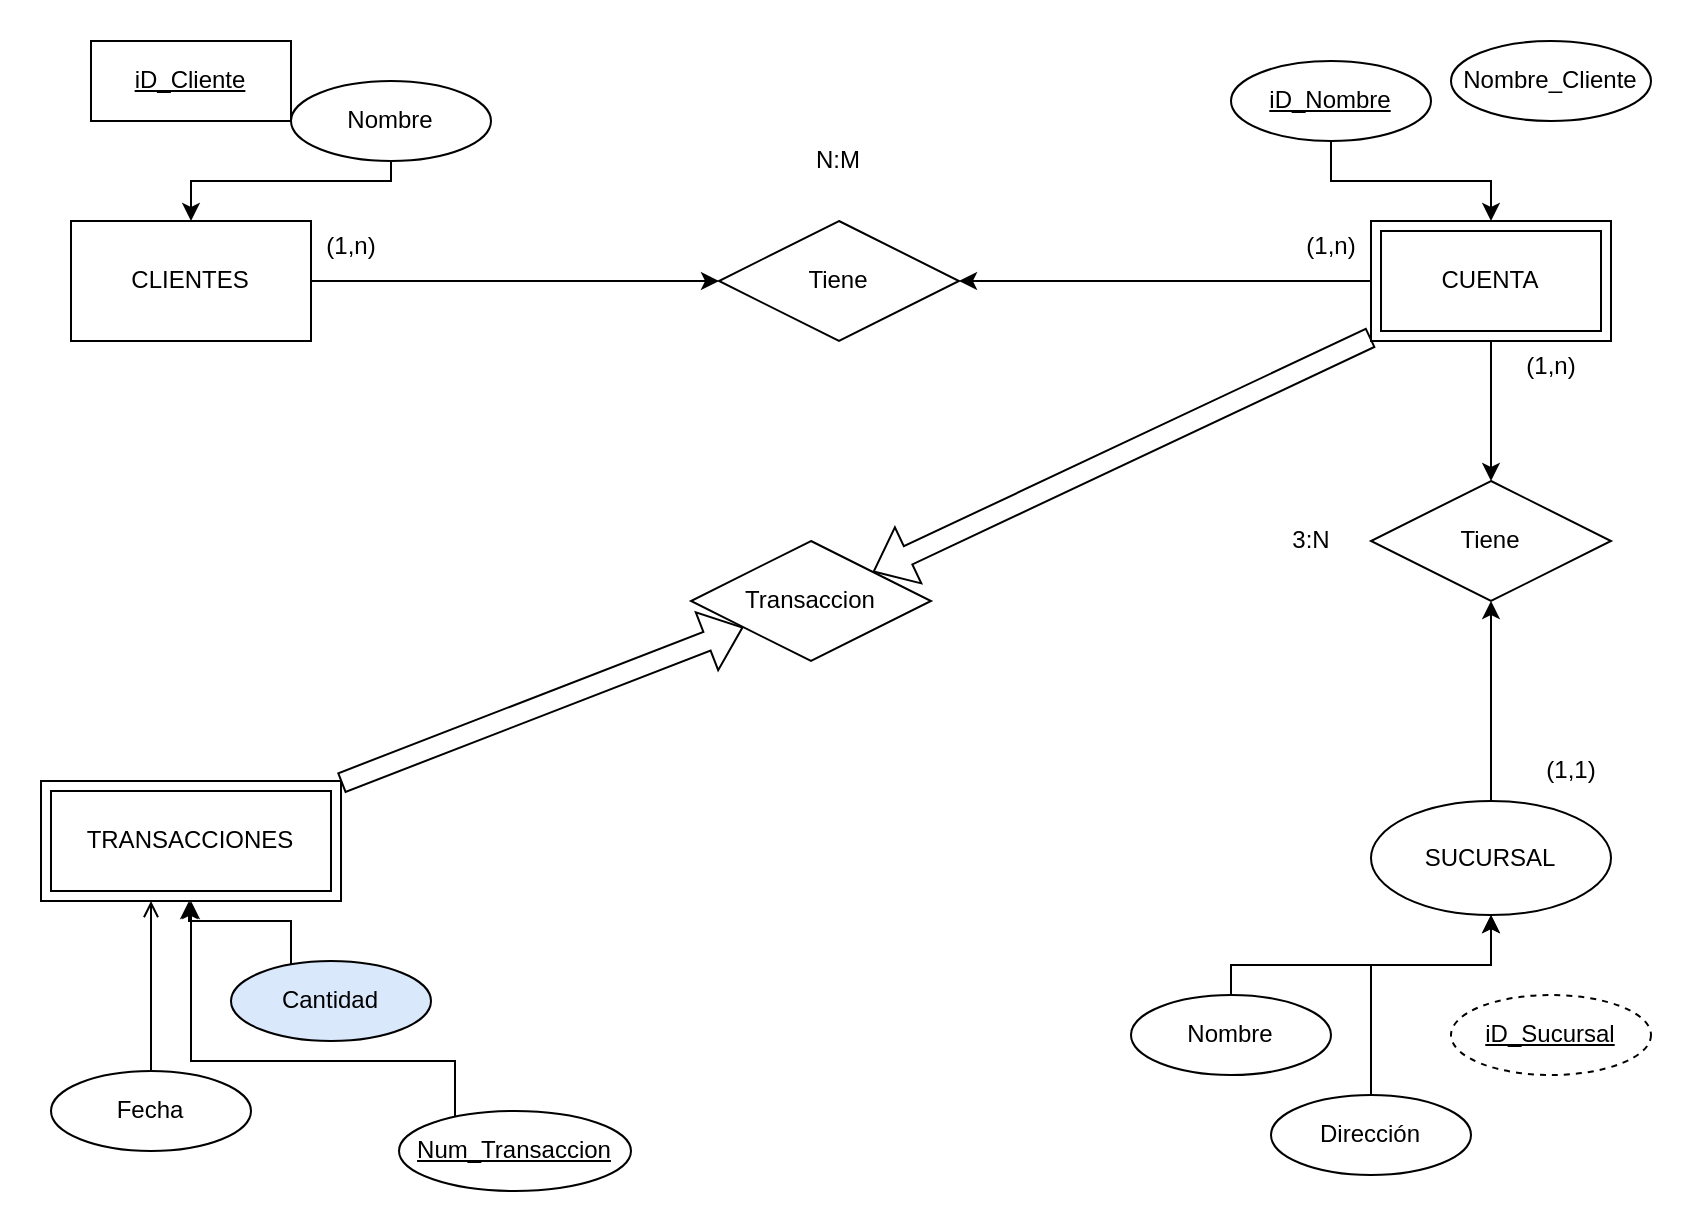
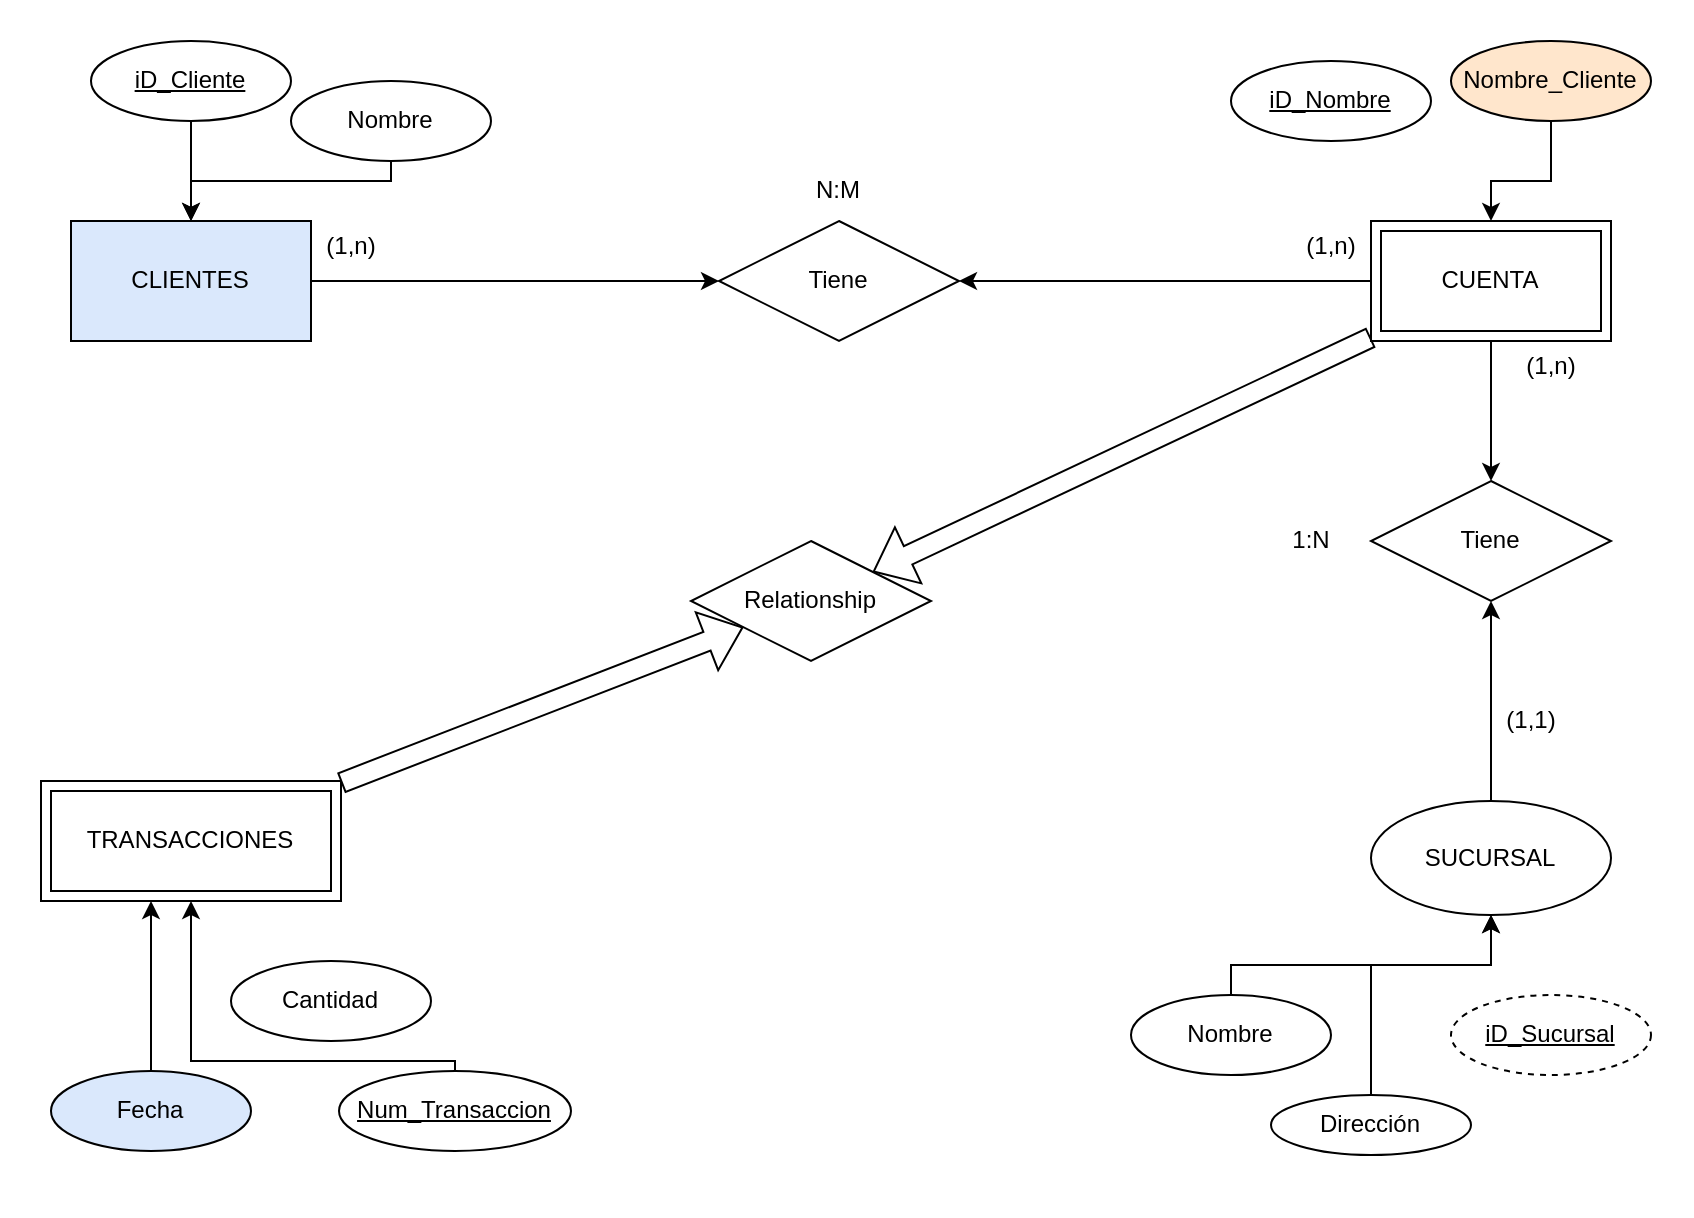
(191, 81) -> (191, 81)
(1551, 81) -> (1551, 81)
none -> (191, 149)
(839, 161) -> (839, 191)
none -> (1551, 179)
(1389, 181) -> none
(191, 281) -> (191, 281)
(1312, 541) -> (1312, 541)
(811, 601) -> (811, 601)
(1571, 771) -> (1531, 721)
(151, 913) -> (151, 916)
(264, 921) -> none
(331, 1001) -> (331, 1001)
(151, 1111) -> (151, 1111)
(1371, 1135) -> (1371, 1125)
(515, 1151) -> (455, 1111)
